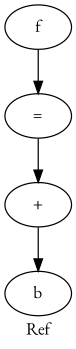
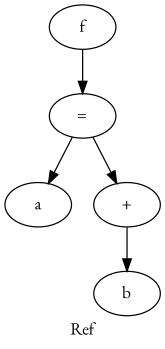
none -> (38, 205)
